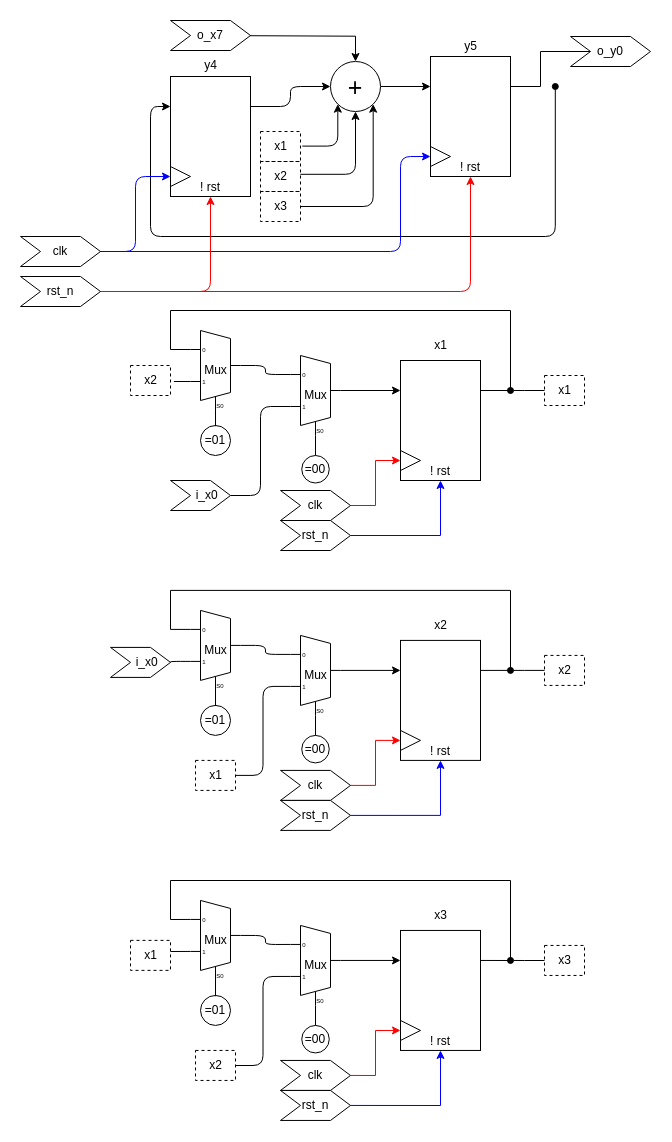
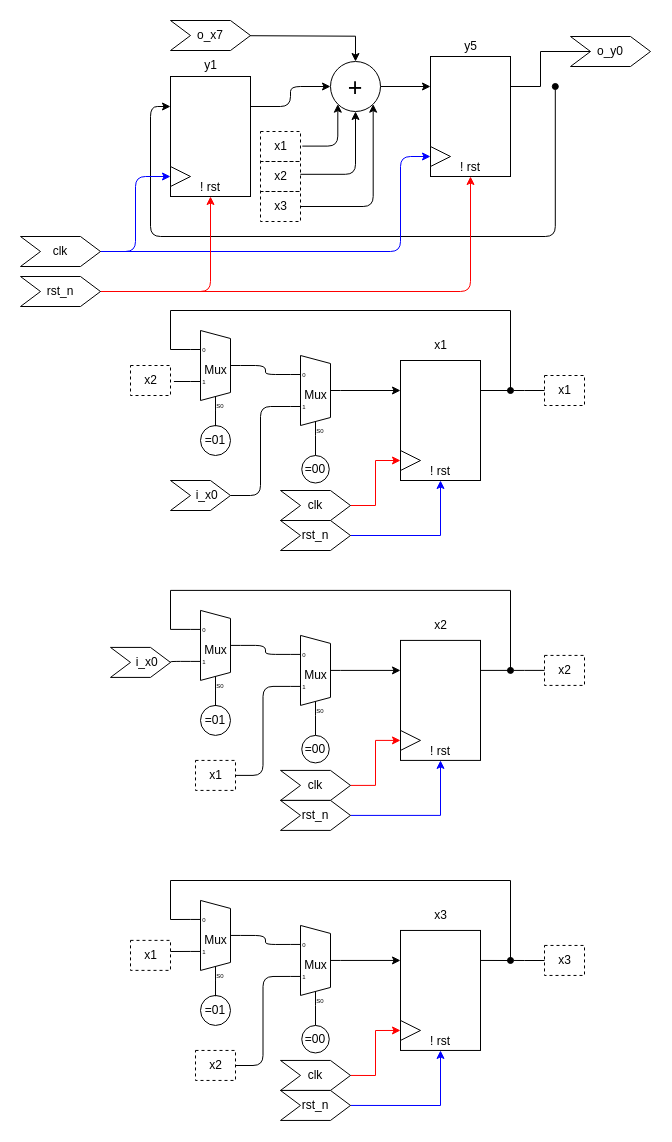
(211, 66) -> (211, 66)
